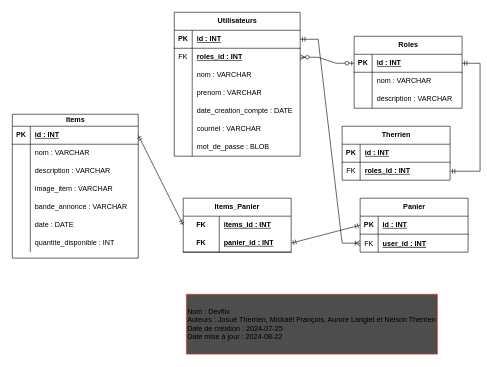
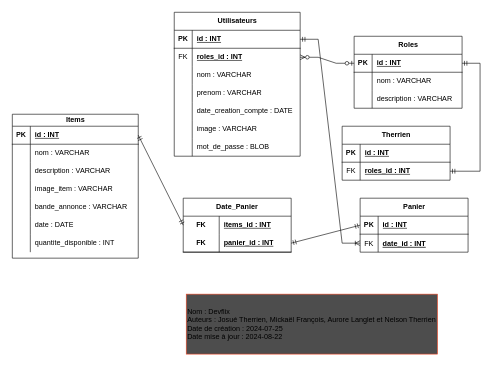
(229, 129) -> (224, 129)
(237, 207) -> (237, 207)
(405, 244) -> (405, 244)
